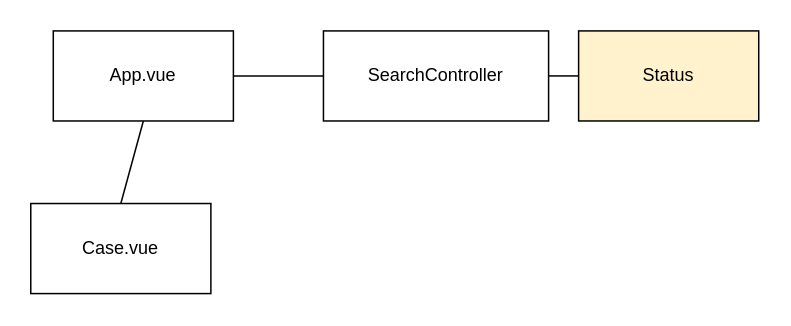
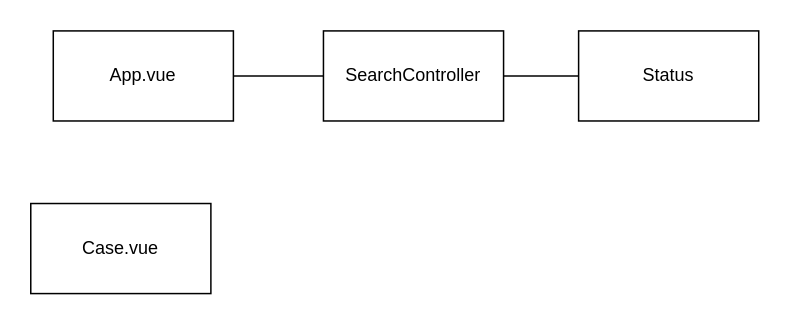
(436, 76) -> (413, 76)
(668, 76) -> (668, 76)
(132, 162) -> none
